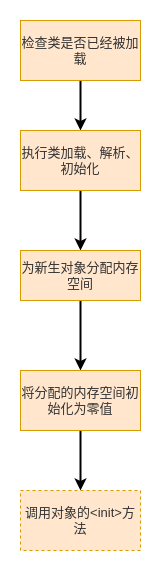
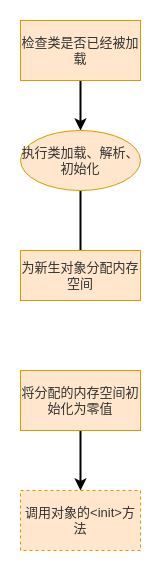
(81, 161) -> (81, 161)
(81, 240) -> (81, 243)
(81, 331) -> none
